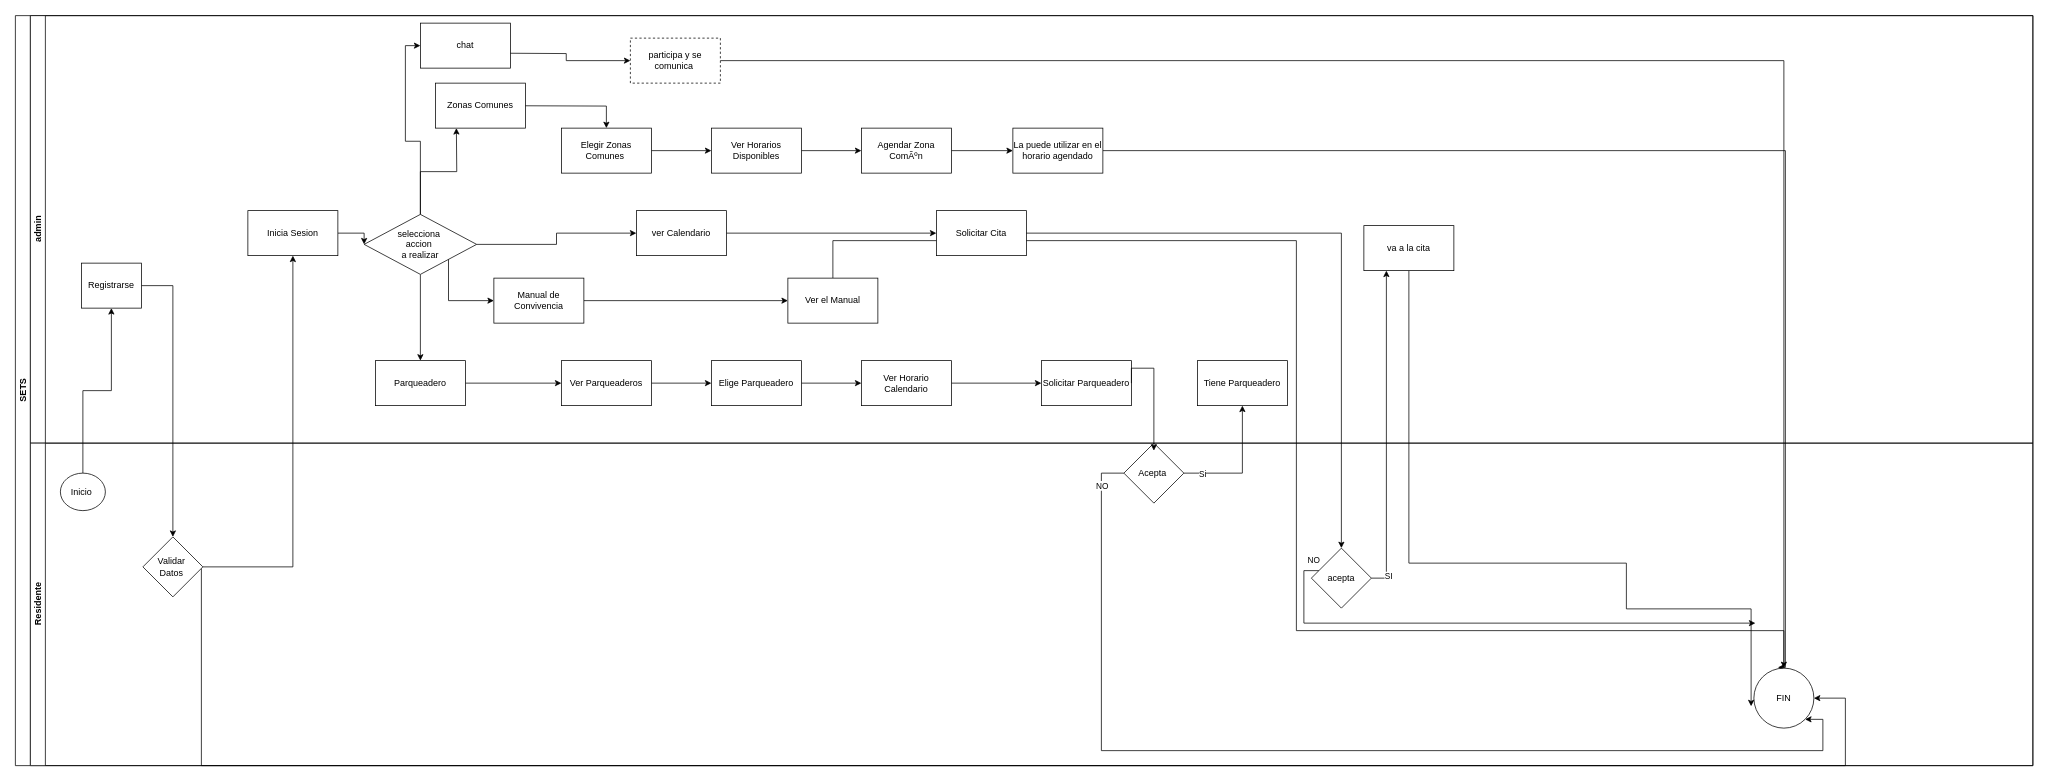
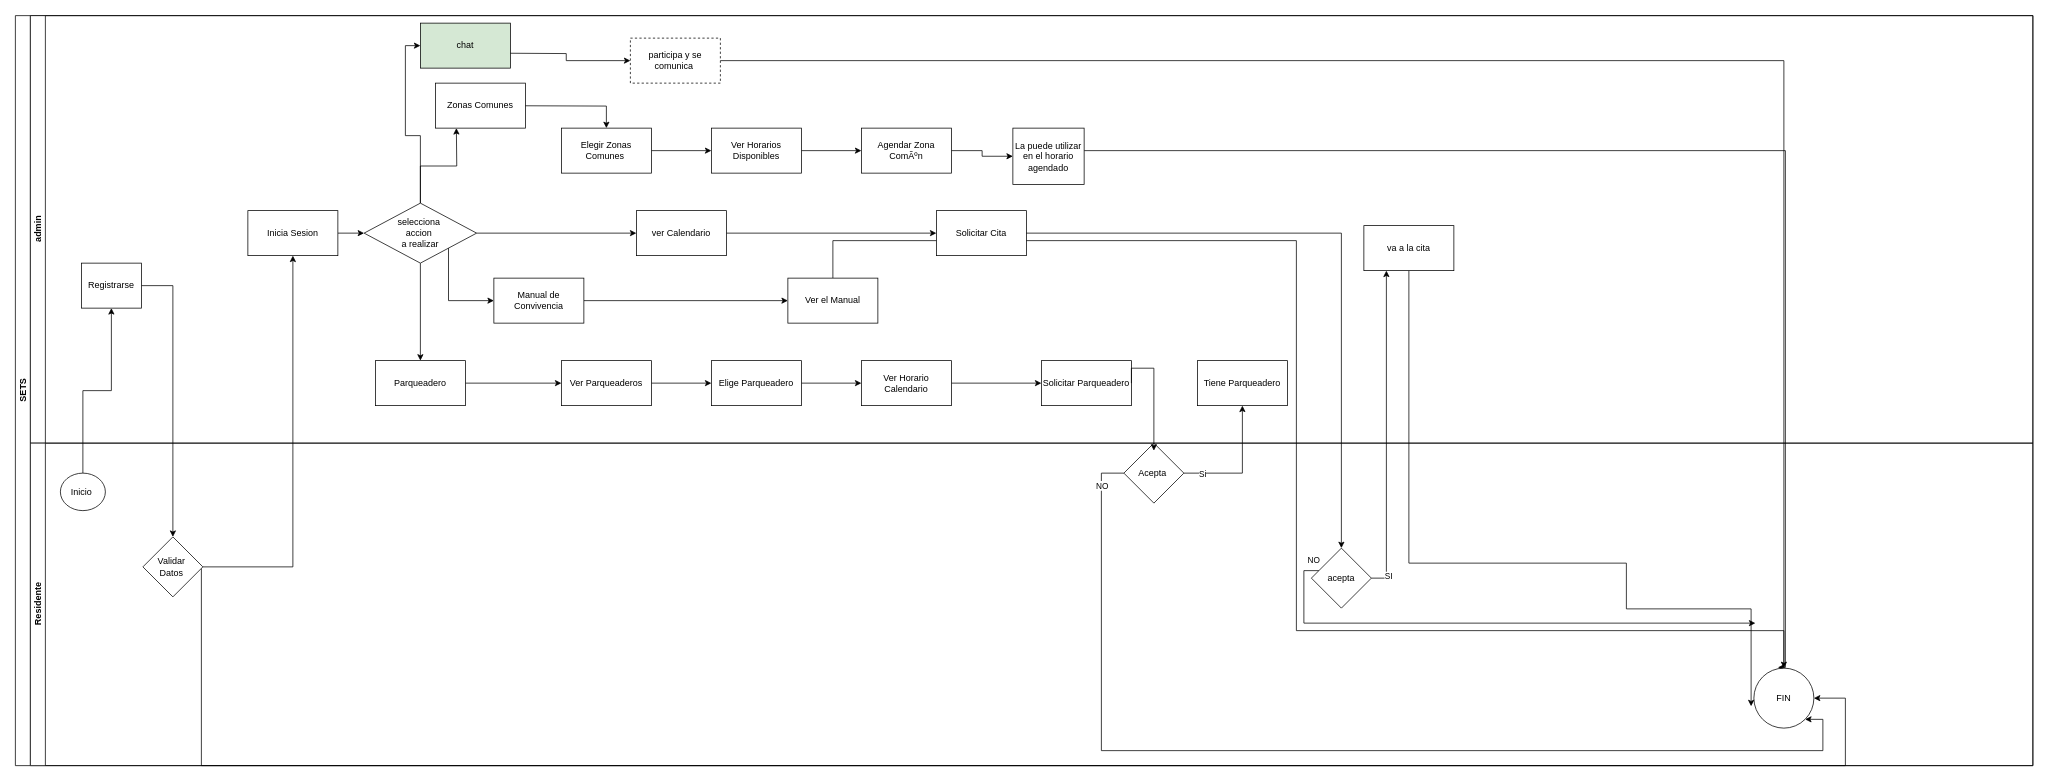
(465, 45) -> (465, 45)
(1058, 150) -> (1049, 156)
(420, 244) -> (420, 233)
